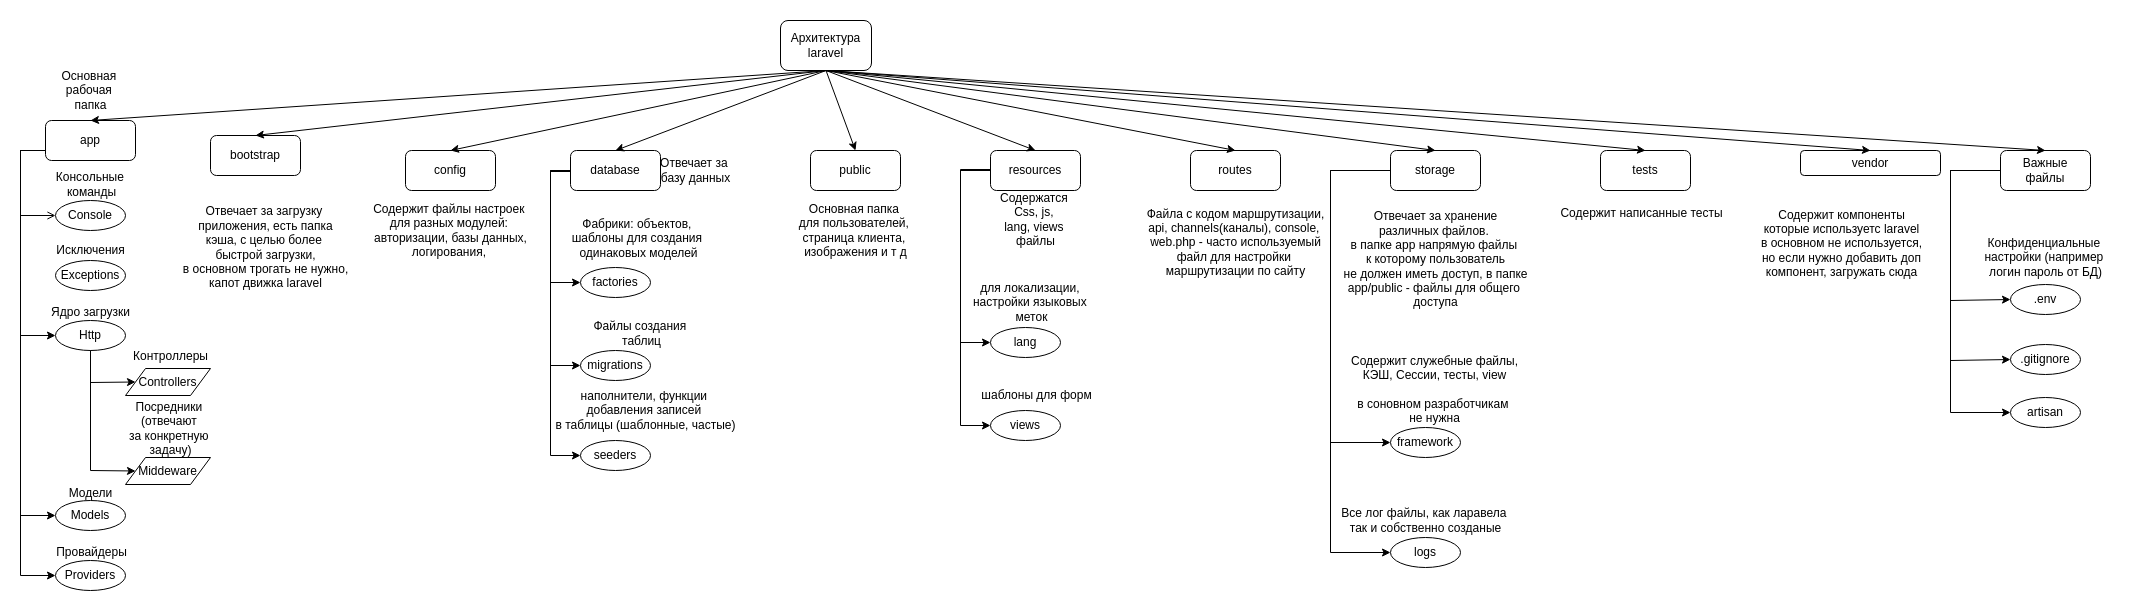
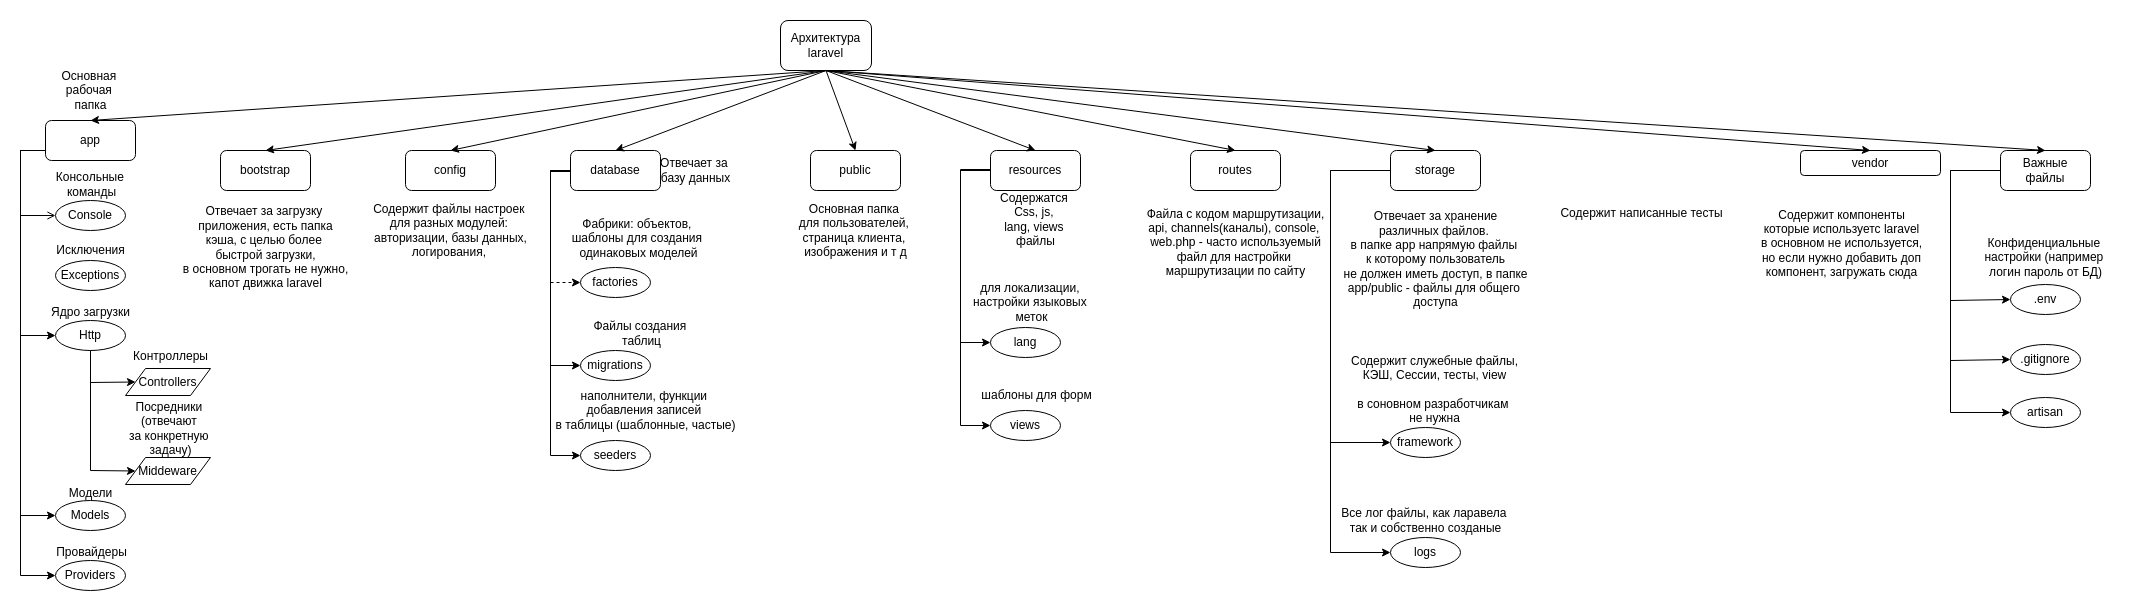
(1256, 112) -> none
(256, 156) -> (266, 171)
(1646, 171) -> none
(563, 283) -> (563, 283)
